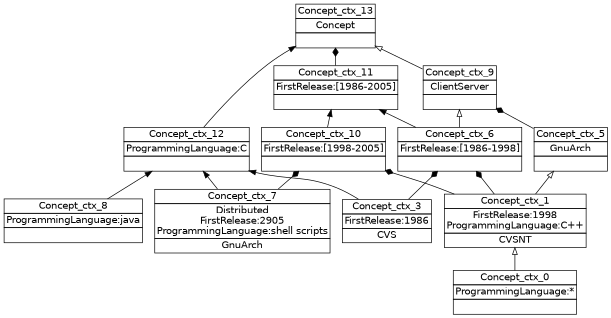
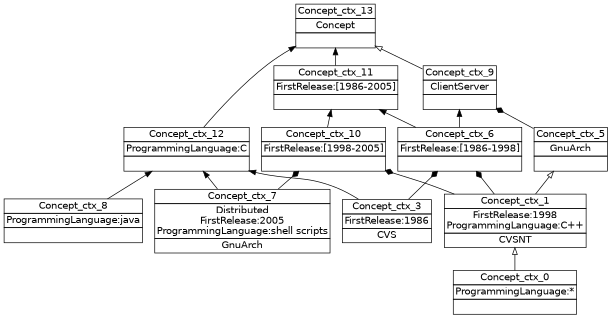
(336, 60) -> (336, 60)
(459, 122) -> (459, 122)
(242, 221) -> (242, 221)
